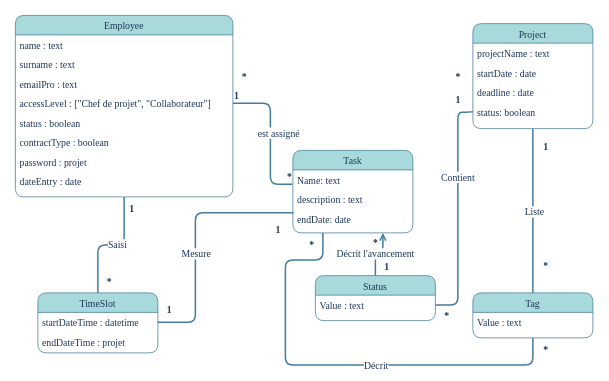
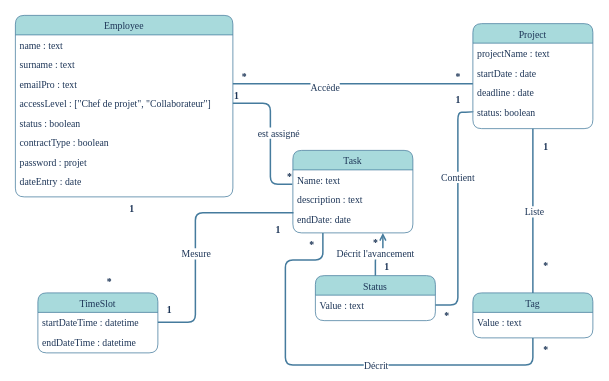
none -> (352, 84)
(110, 245) -> none
(92, 343) -> (96, 343)
